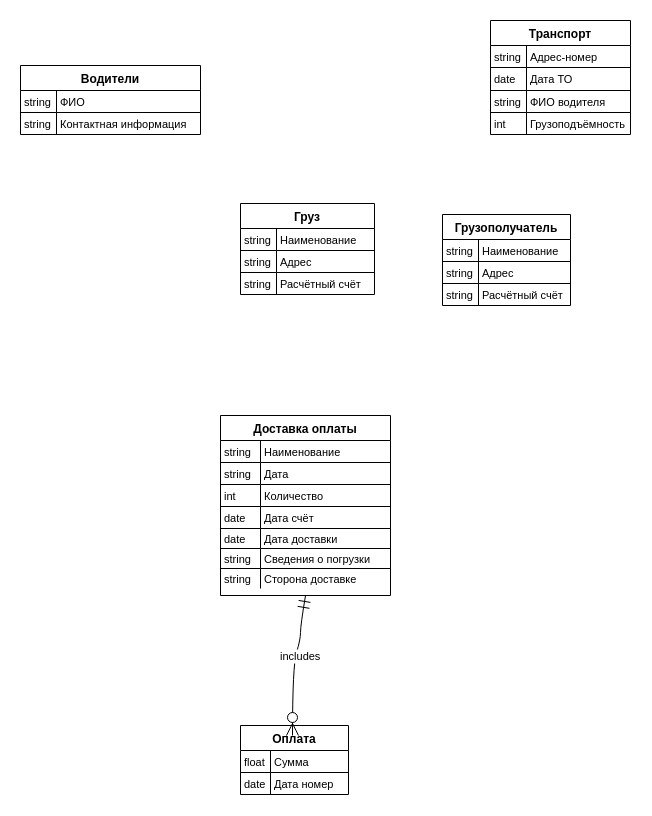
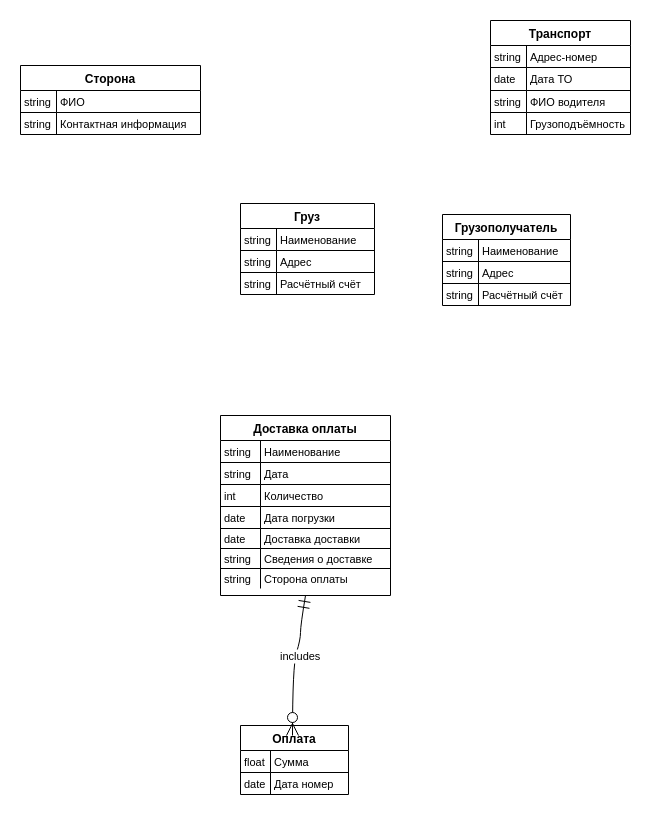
(110, 79) -> (110, 79)
(290, 518) -> (303, 518)
(303, 539) -> (315, 539)
(320, 559) -> (320, 559)
(312, 579) -> (306, 579)
